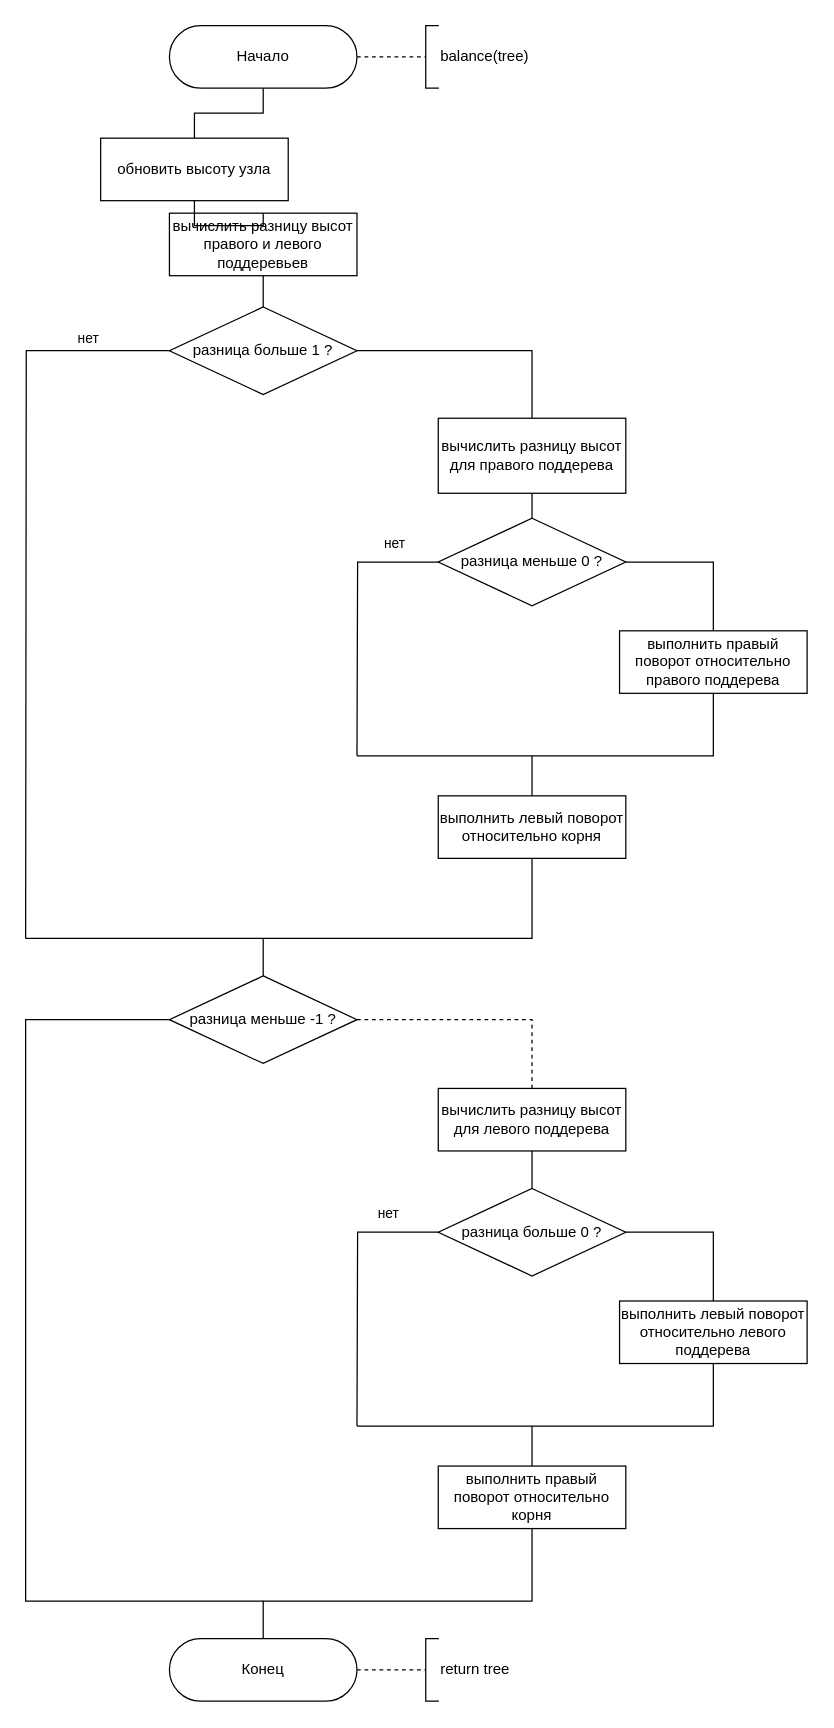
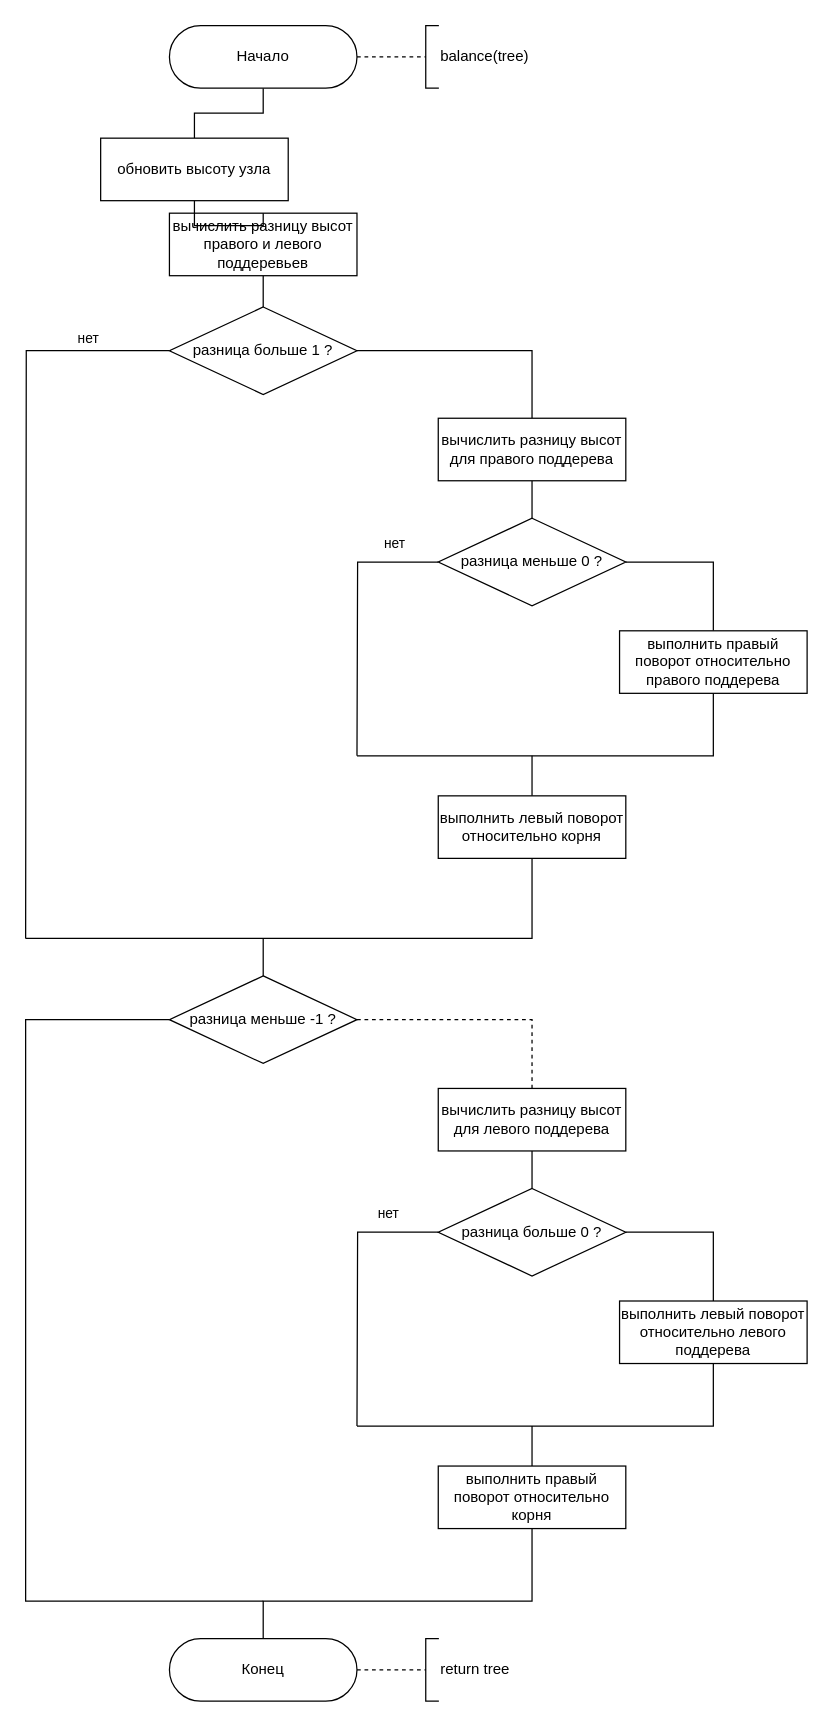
(532, 456) -> (532, 449)
